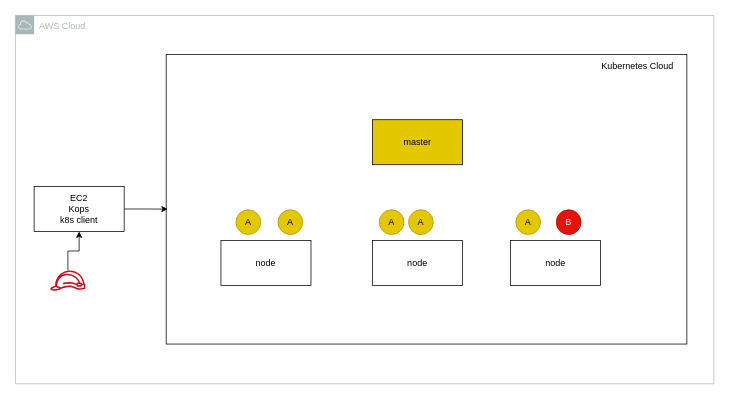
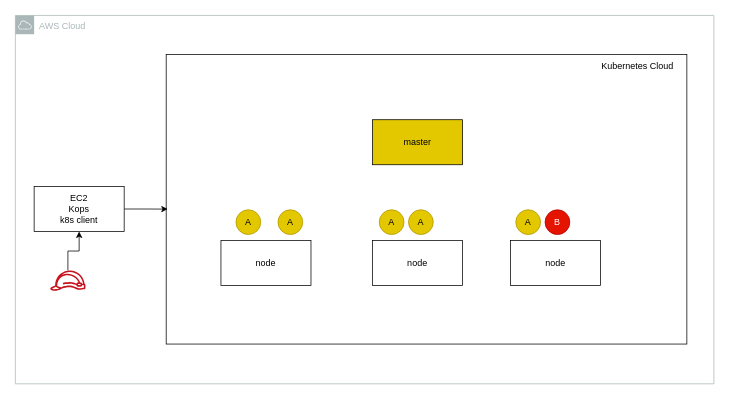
(569, 222) -> (557, 222)
